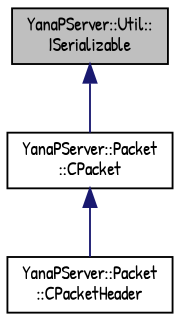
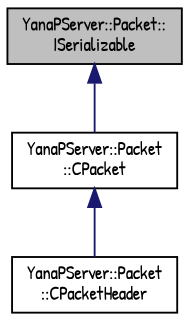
(90, 36) -> (95, 36)
